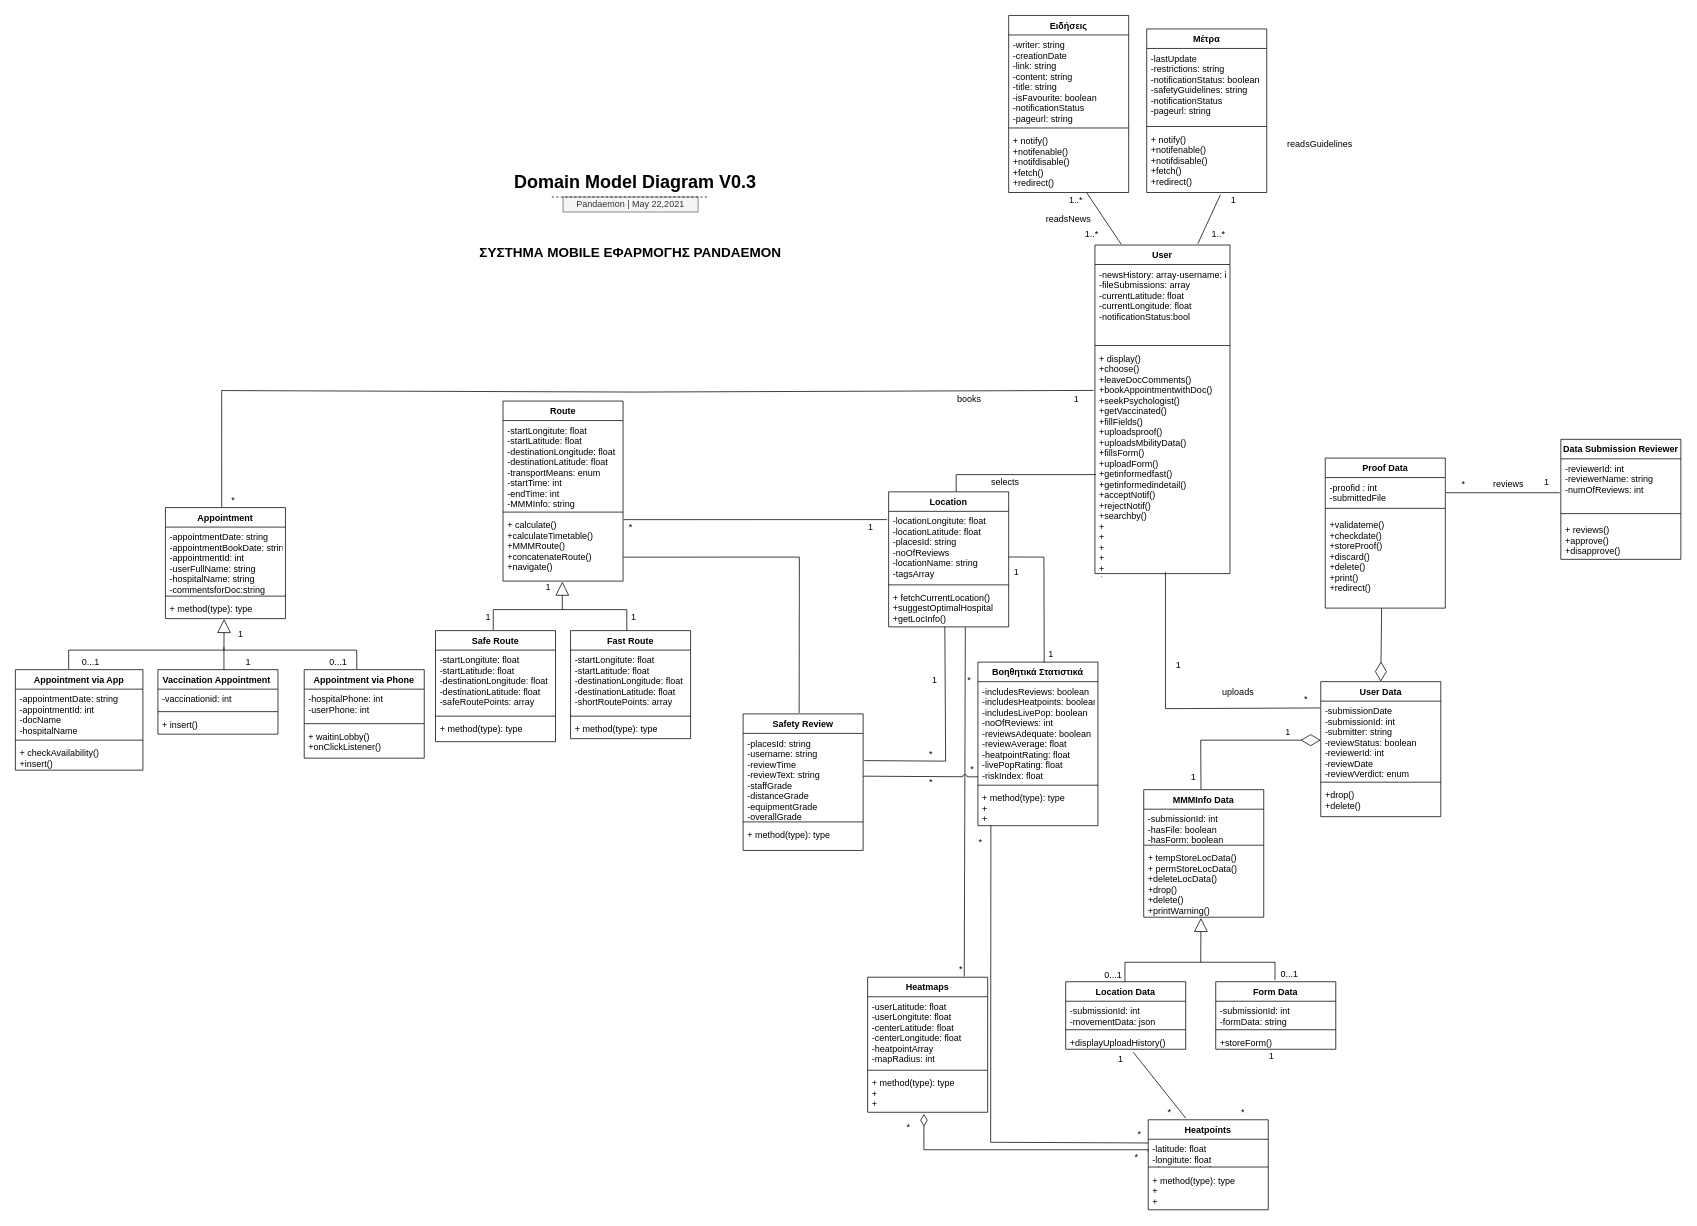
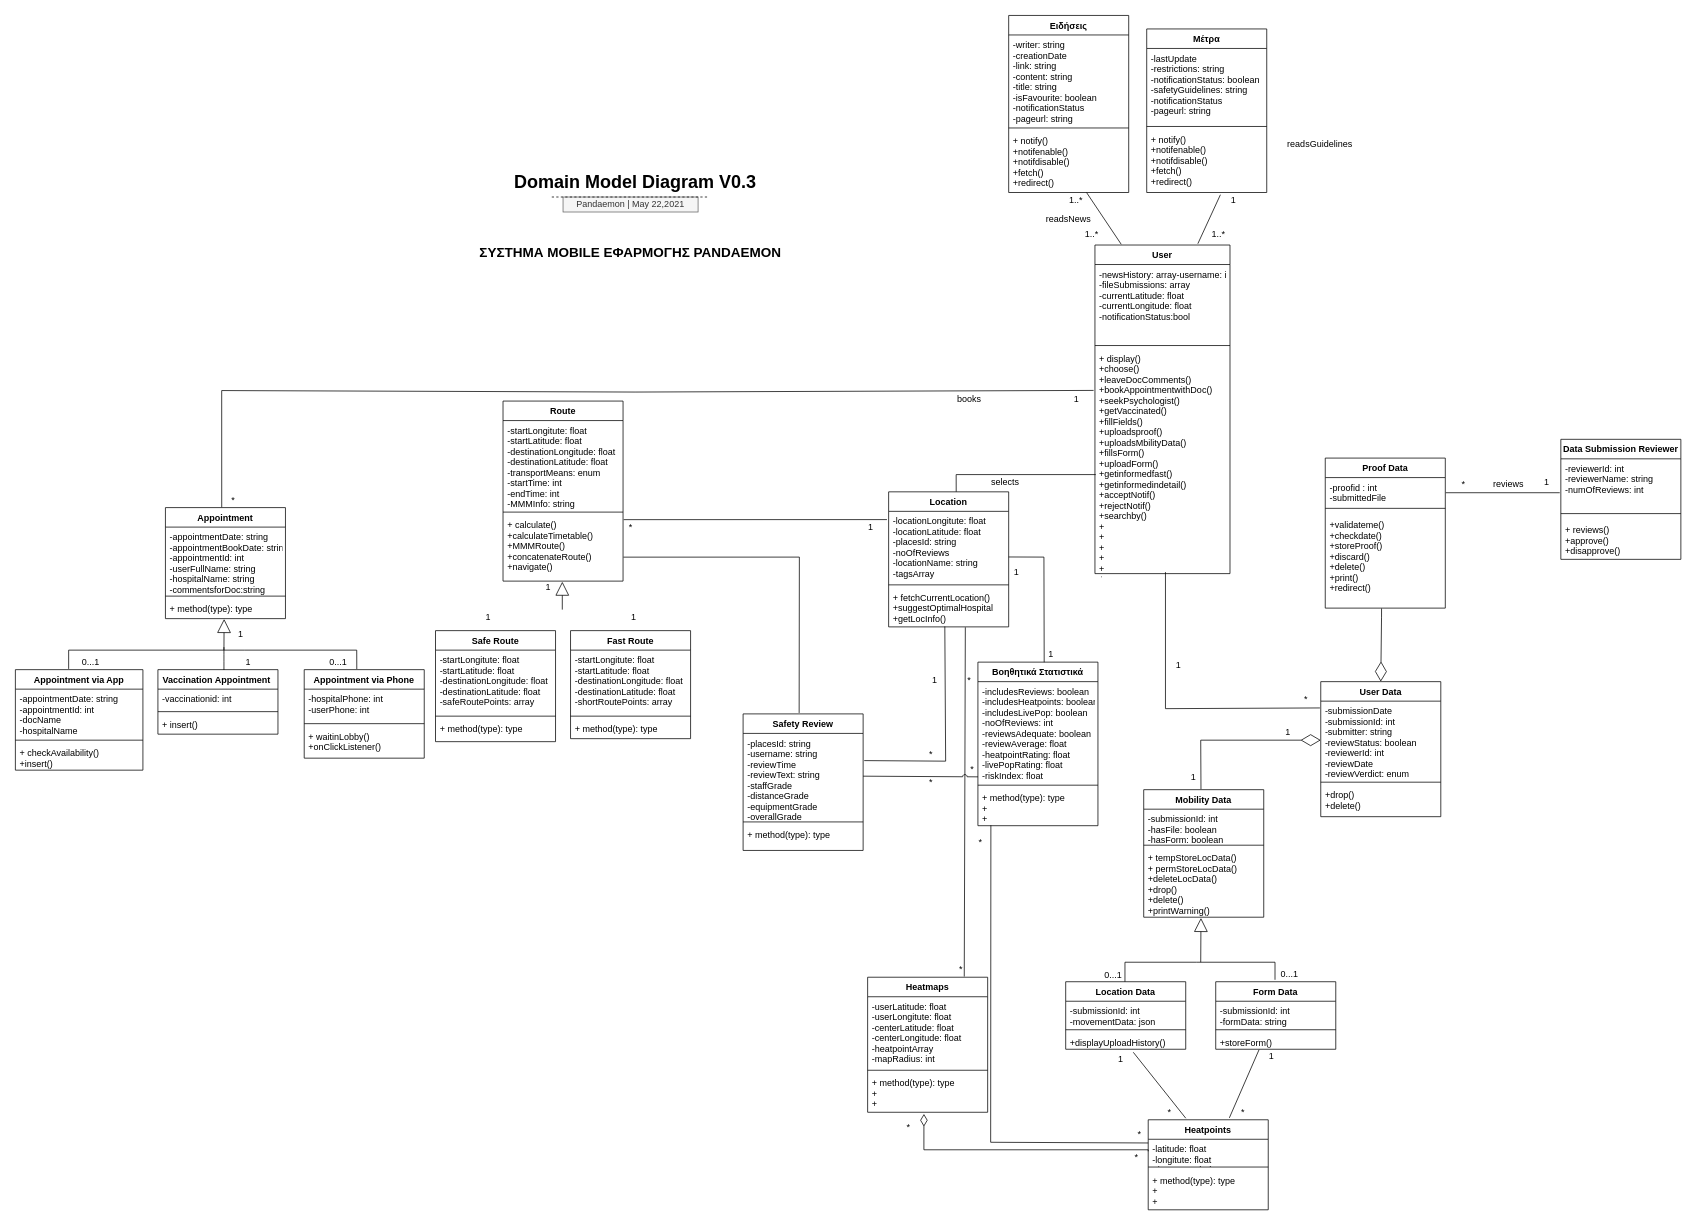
(560, 609) -> none
(1238, 692) -> none
(1203, 800) -> (1203, 800)
none -> (1243, 1084)
